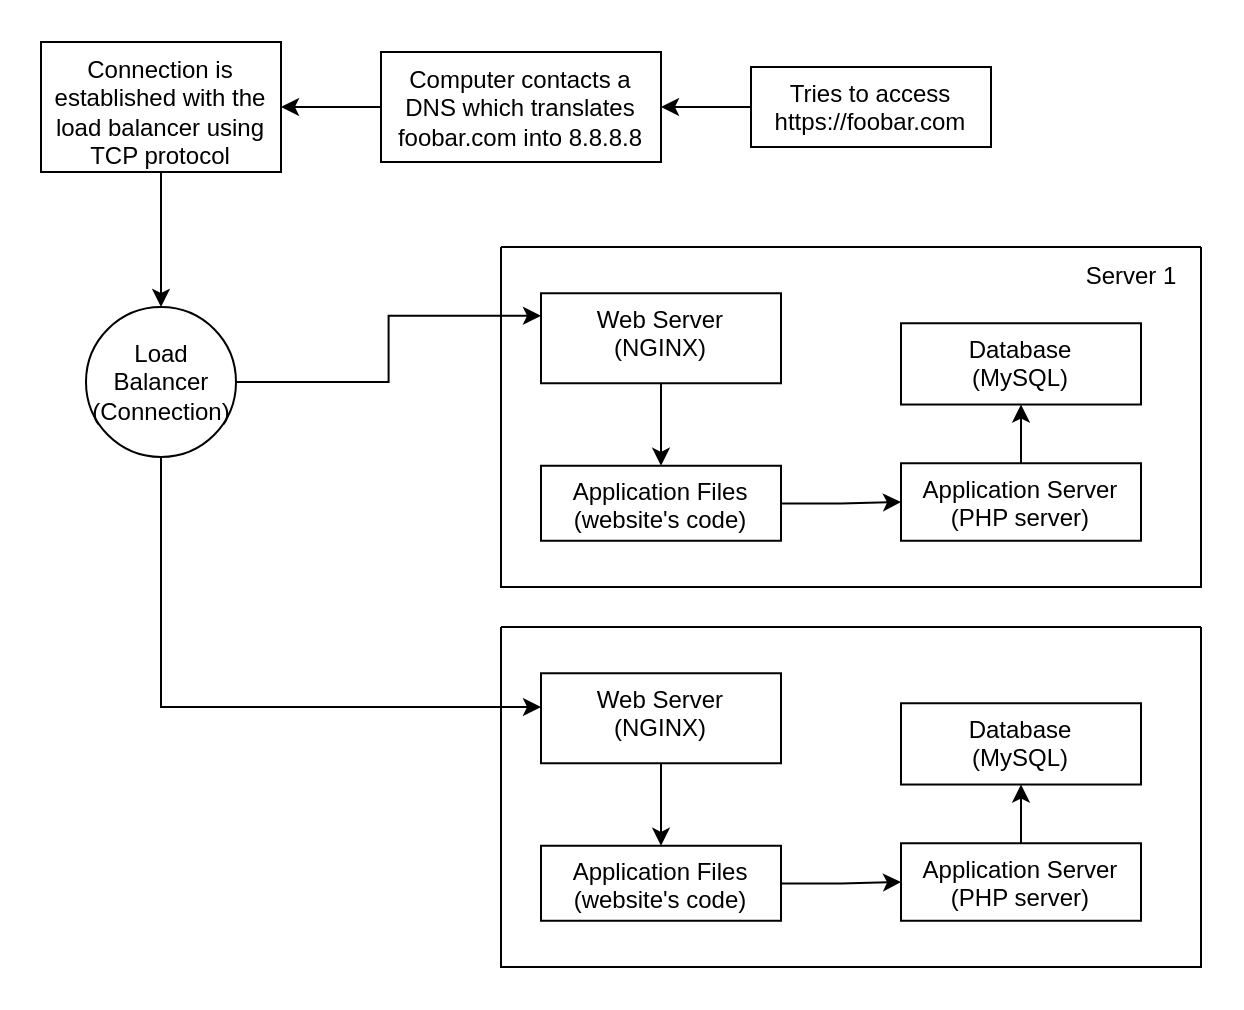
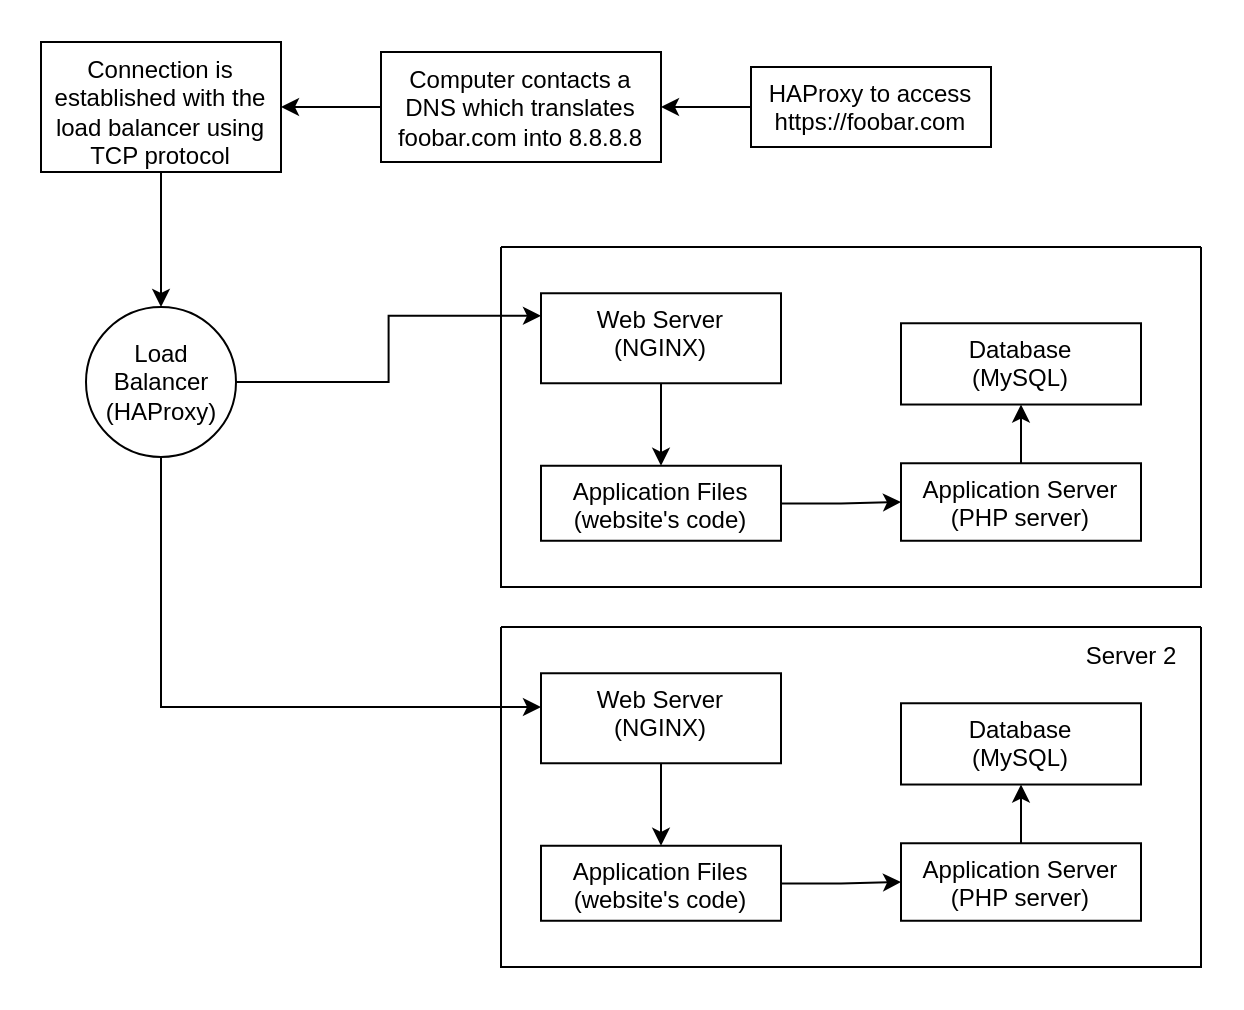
(871, 110) -> (871, 110)
(1131, 277) -> none
(162, 383) -> (162, 383)
none -> (1131, 657)
